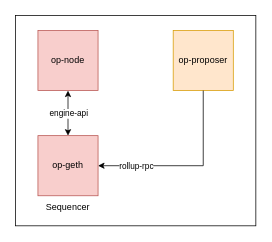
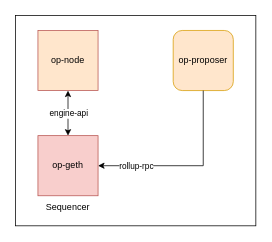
(68, 60) -> (68, 60)
(203, 60) -> (203, 60)
